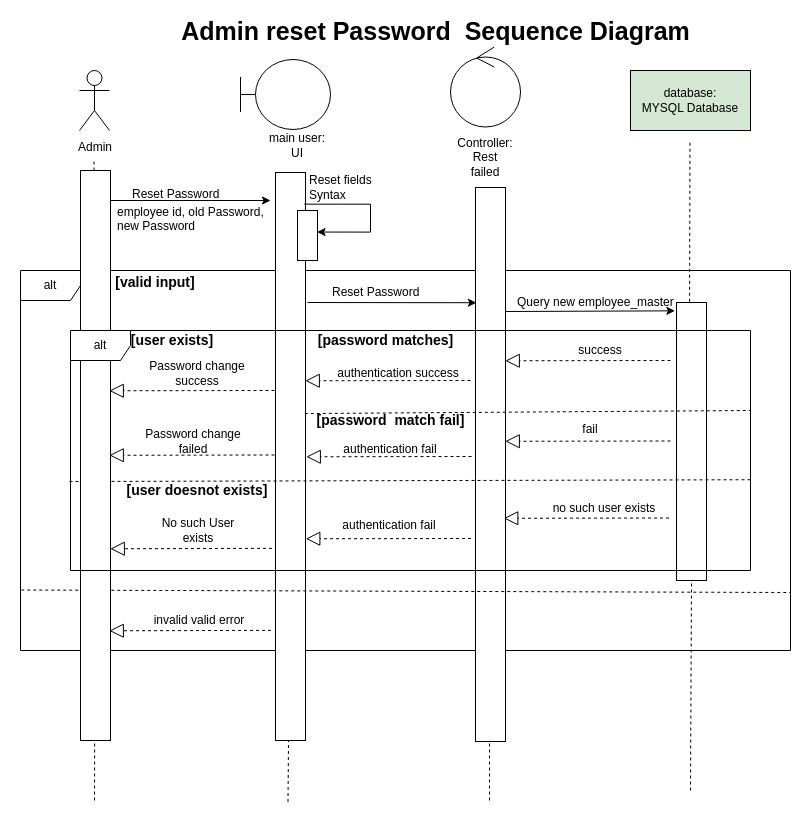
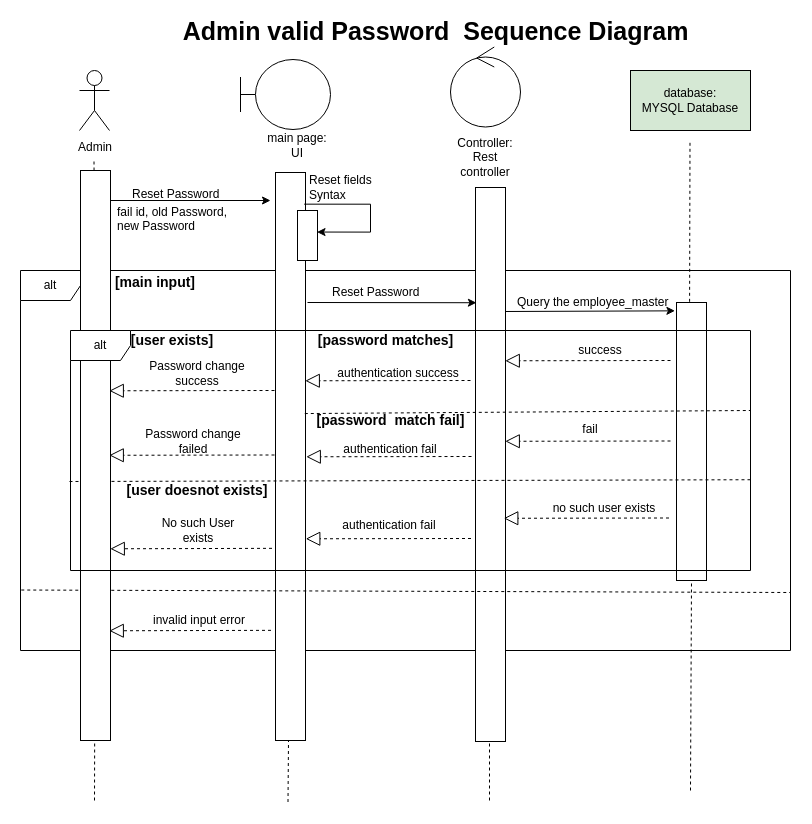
(440, 31) -> (440, 31)
(298, 146) -> (298, 146)
(486, 158) -> (486, 158)
(192, 220) -> (177, 220)
(156, 283) -> (156, 283)
(597, 303) -> (597, 303)
(200, 621) -> (200, 621)
